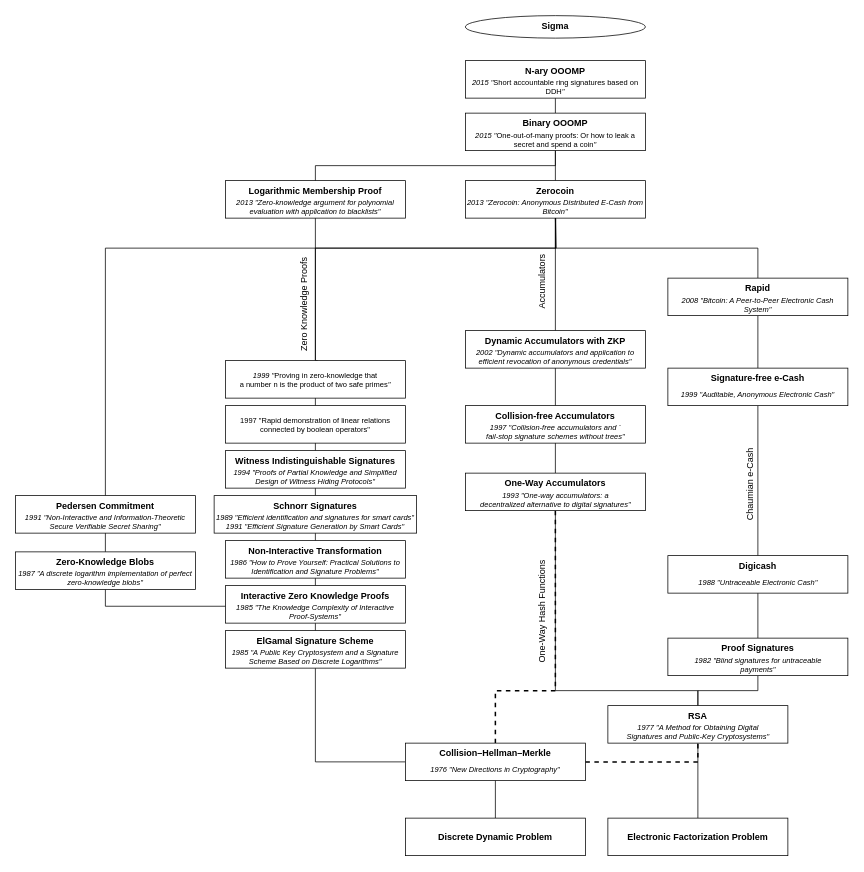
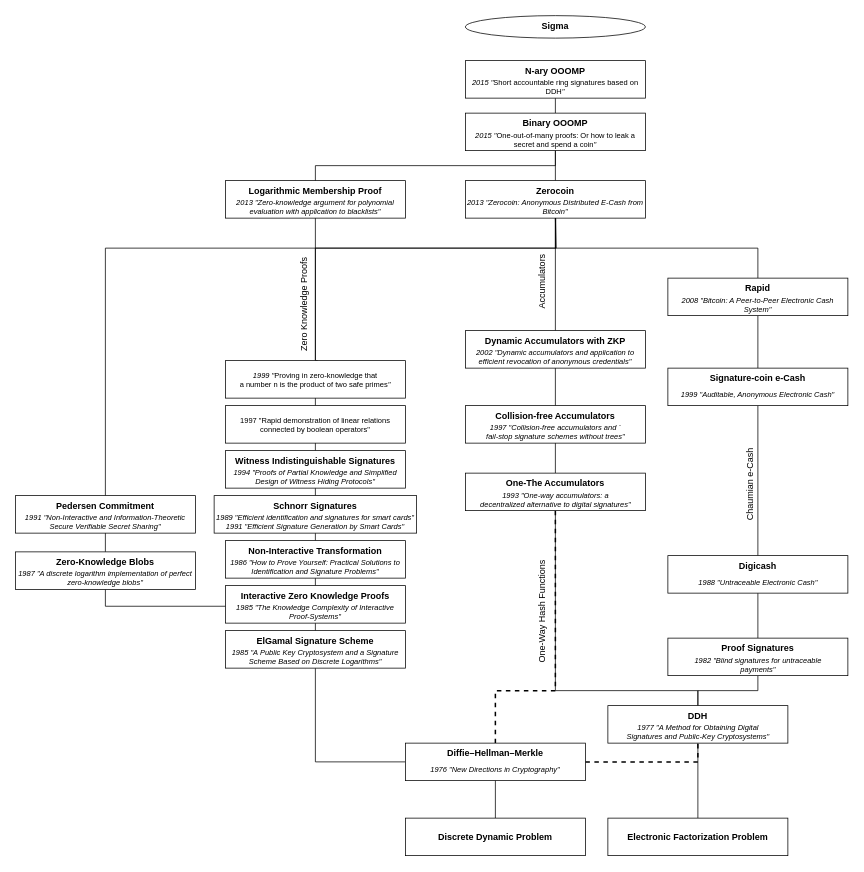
(758, 379) -> (758, 379)
(555, 484) -> (555, 484)
(698, 716) -> (698, 716)
(495, 754) -> (495, 754)
